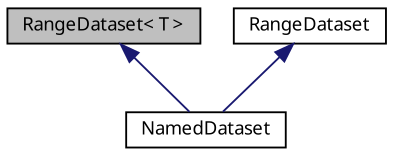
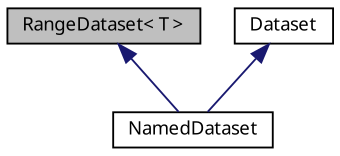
(310, 26) -> (284, 26)
